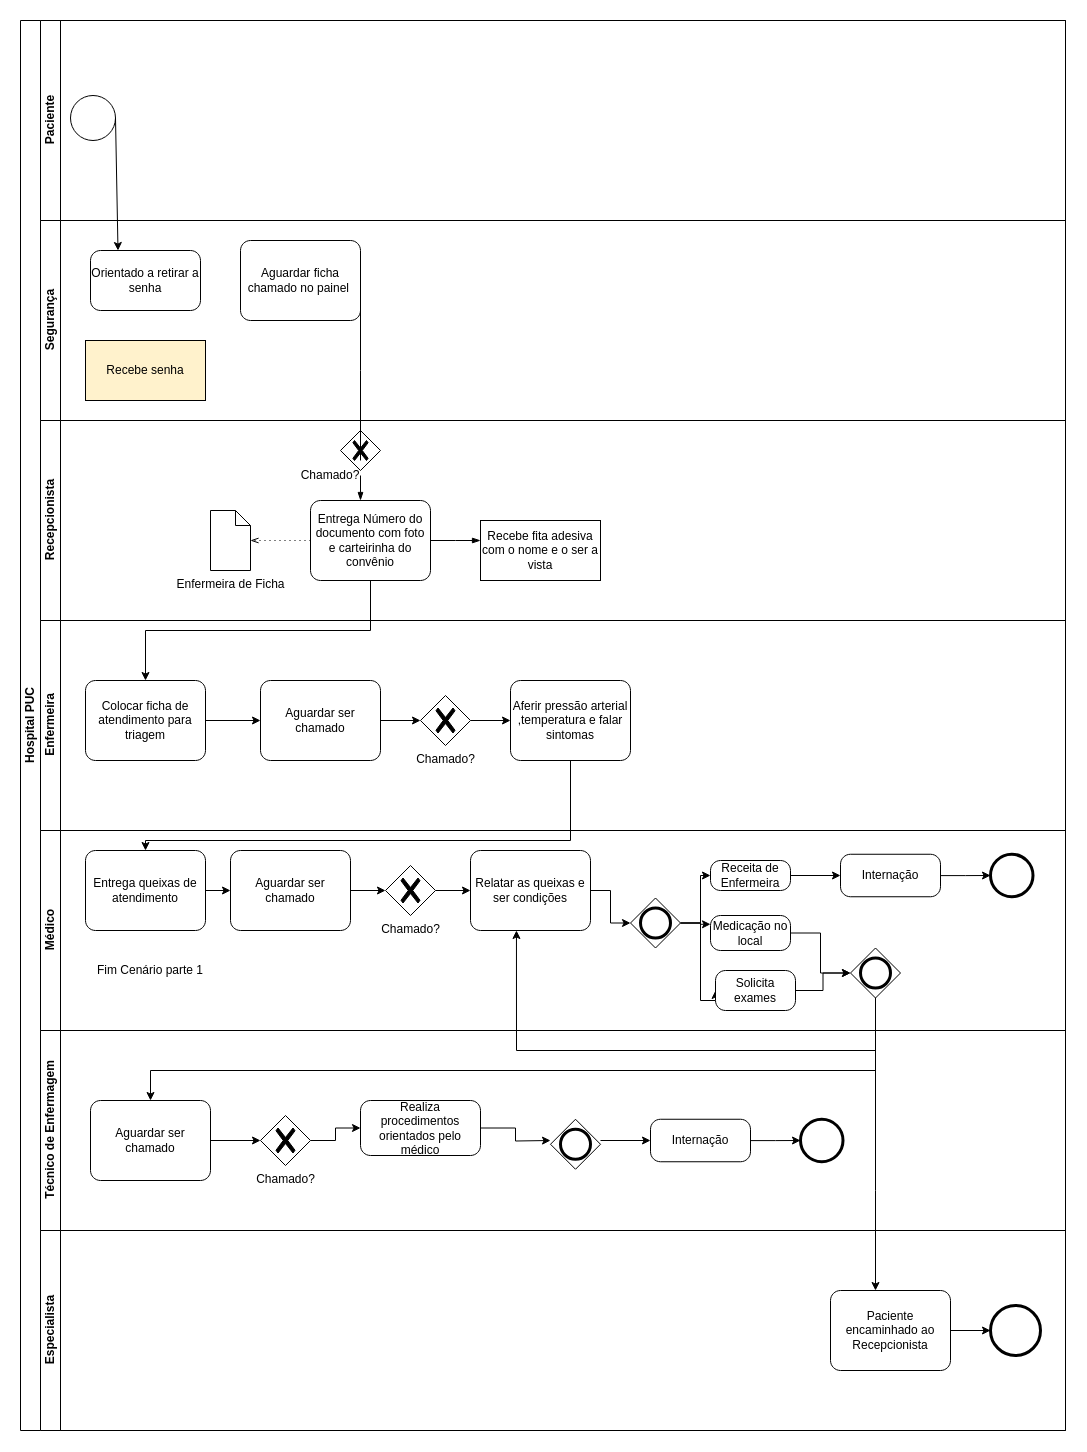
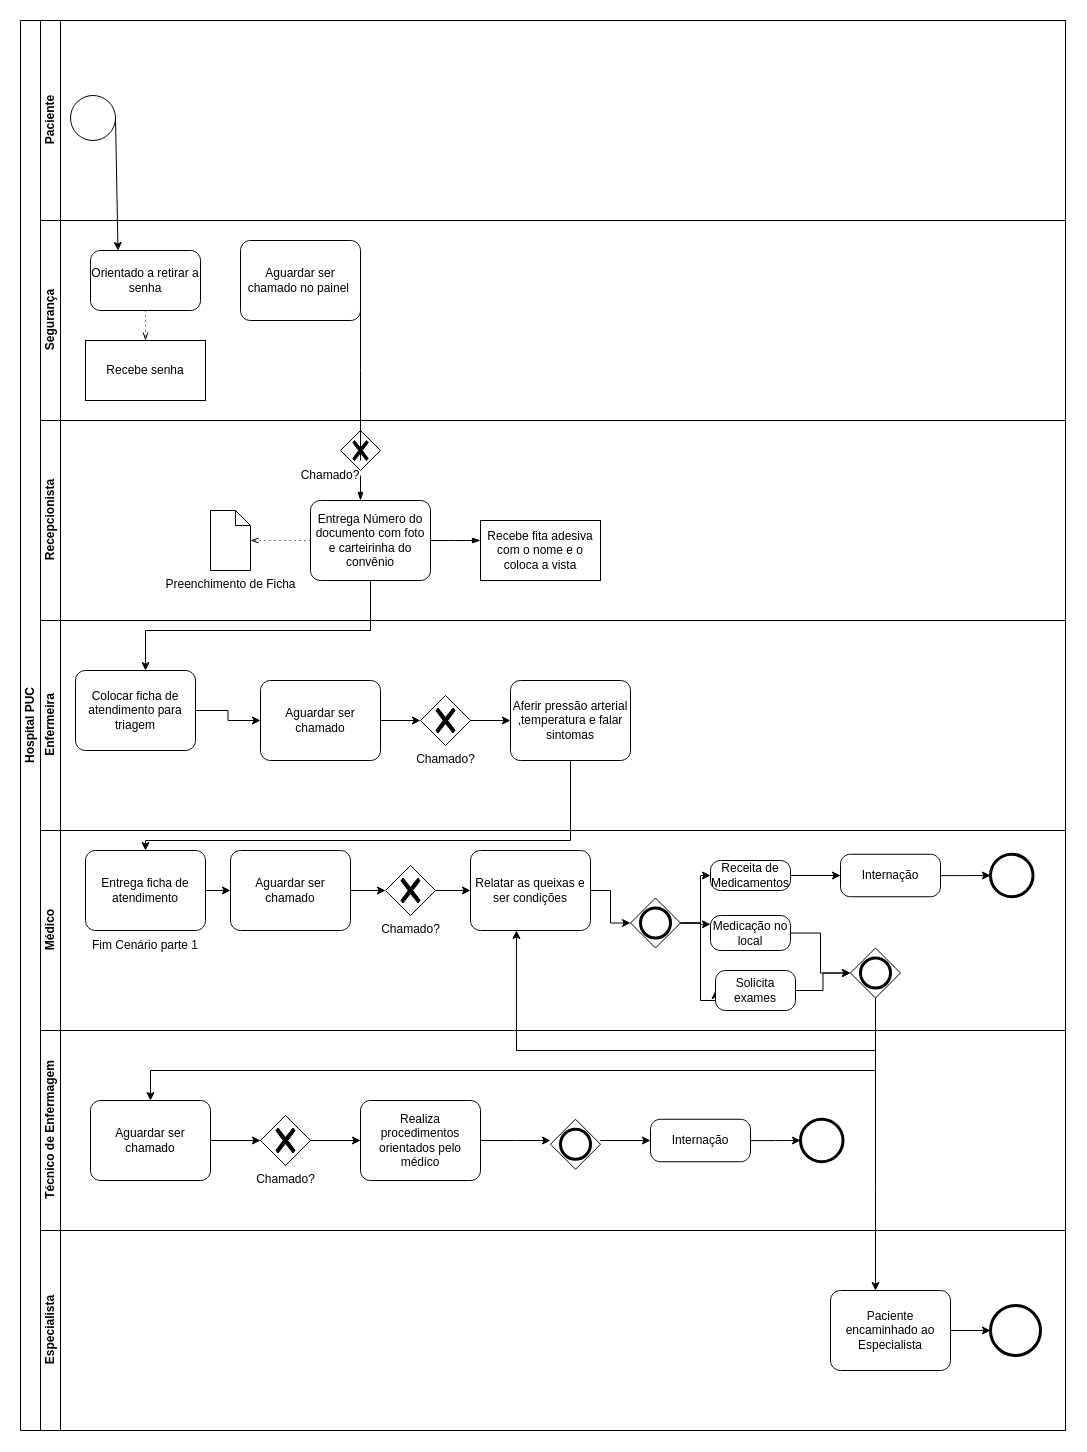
(301, 281) -> (301, 281)
none -> (146, 324)
(146, 371) -> (146, 371)
(541, 551) -> (541, 551)
(231, 585) -> (231, 585)
(146, 721) -> (136, 711)
(751, 876) -> (751, 876)
(146, 891) -> (146, 891)
(151, 971) -> (146, 946)
(421, 1128) -> (421, 1141)
(891, 1331) -> (891, 1331)
